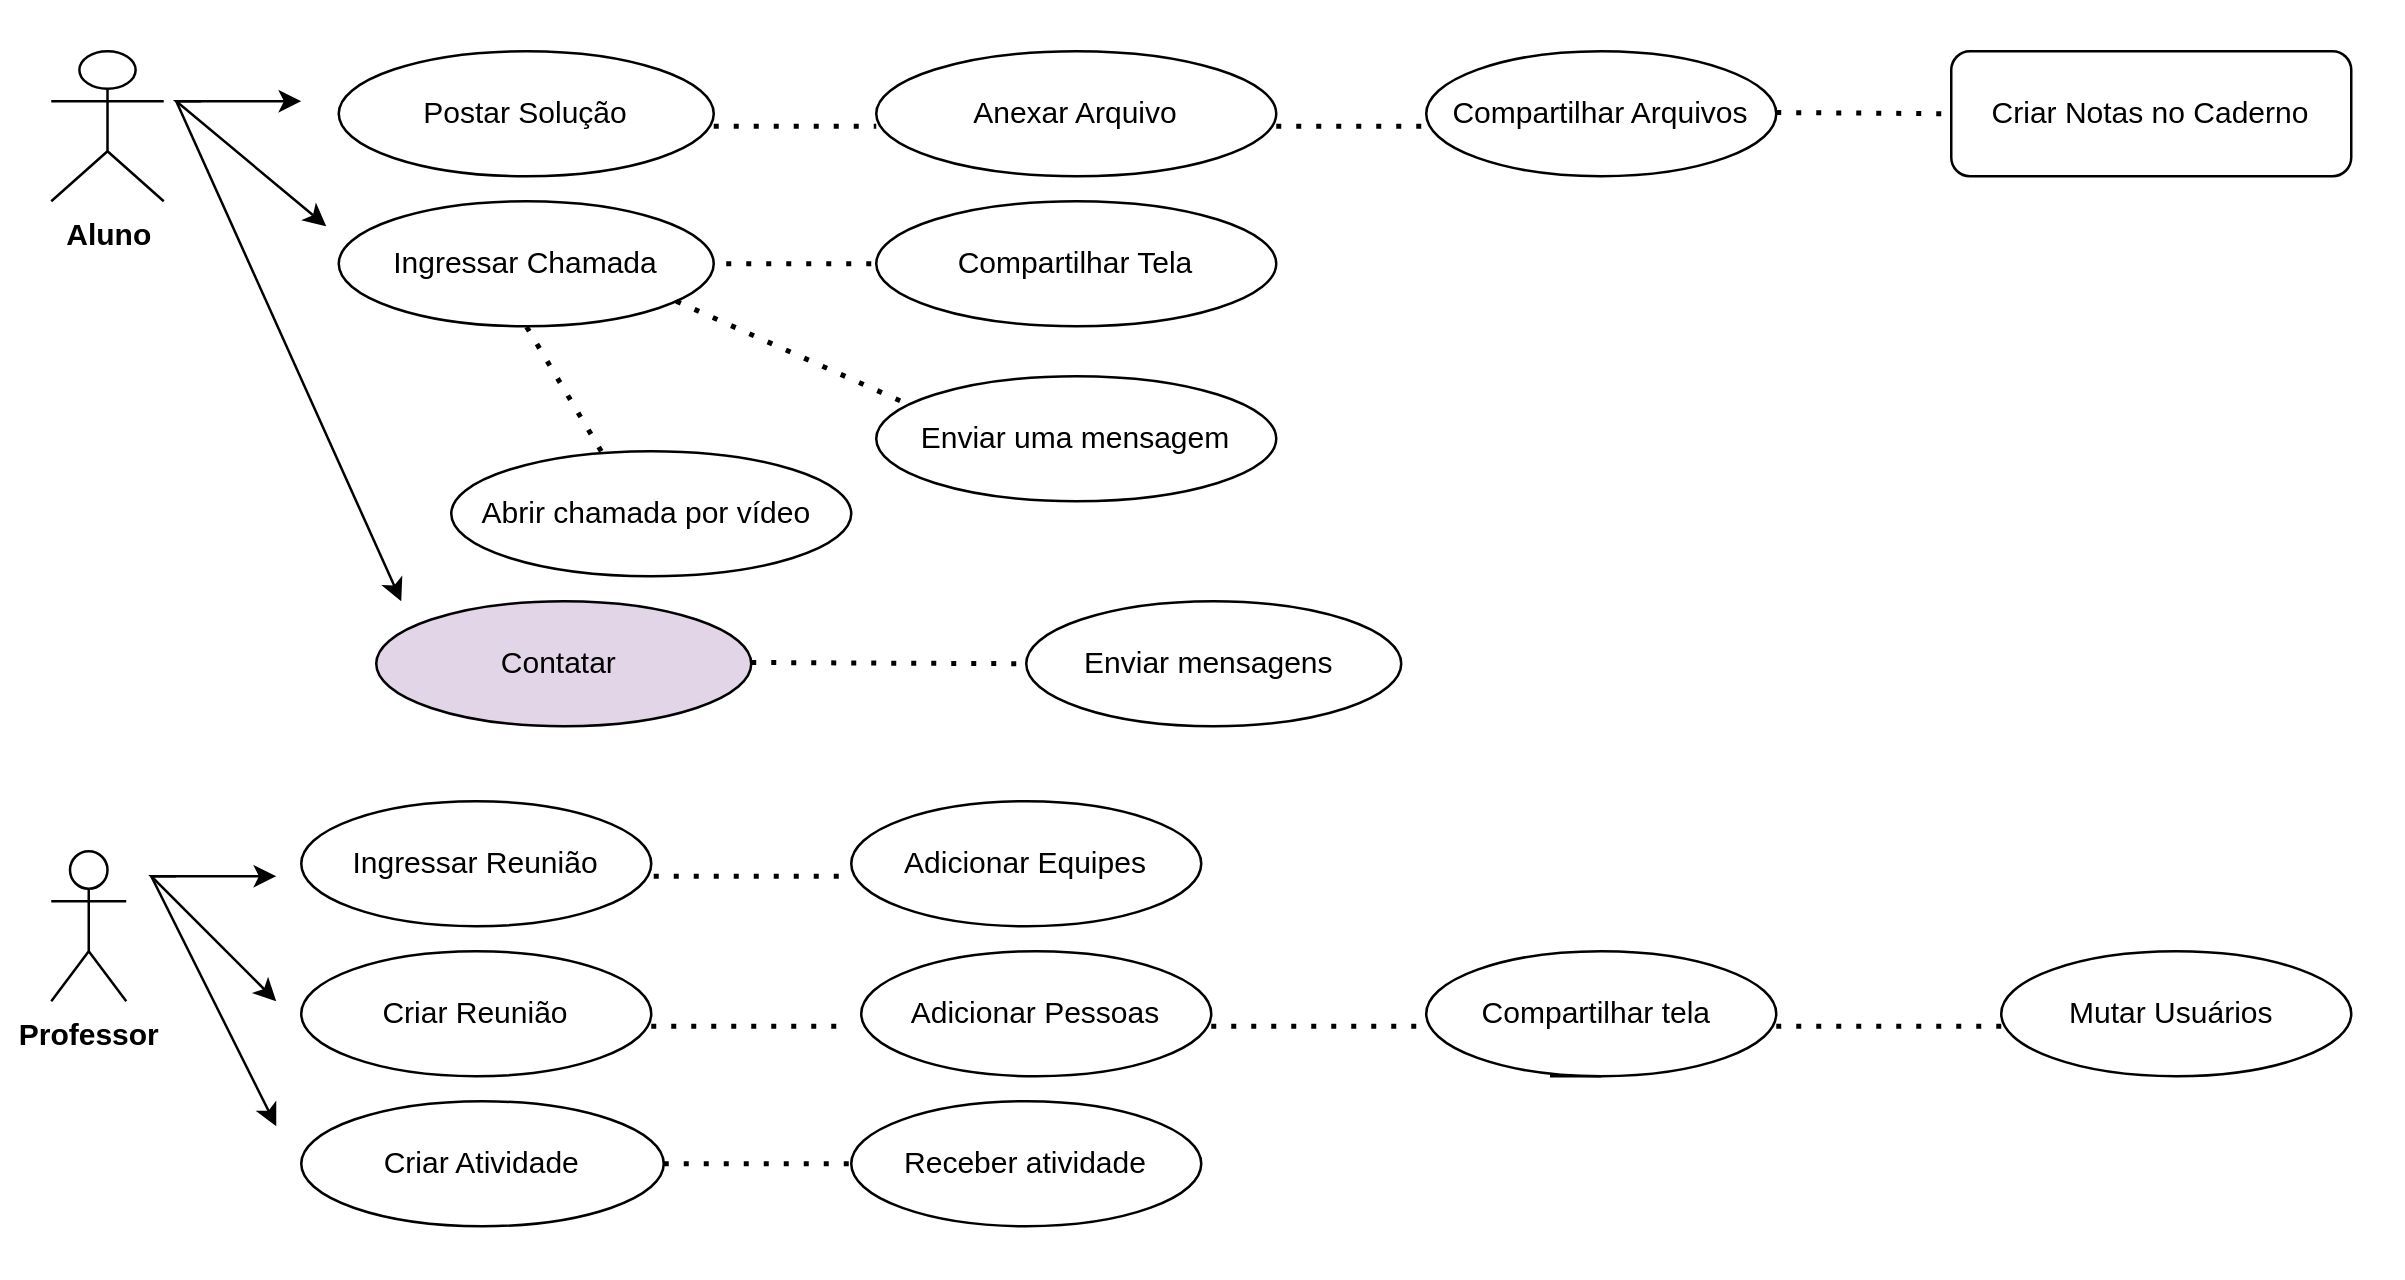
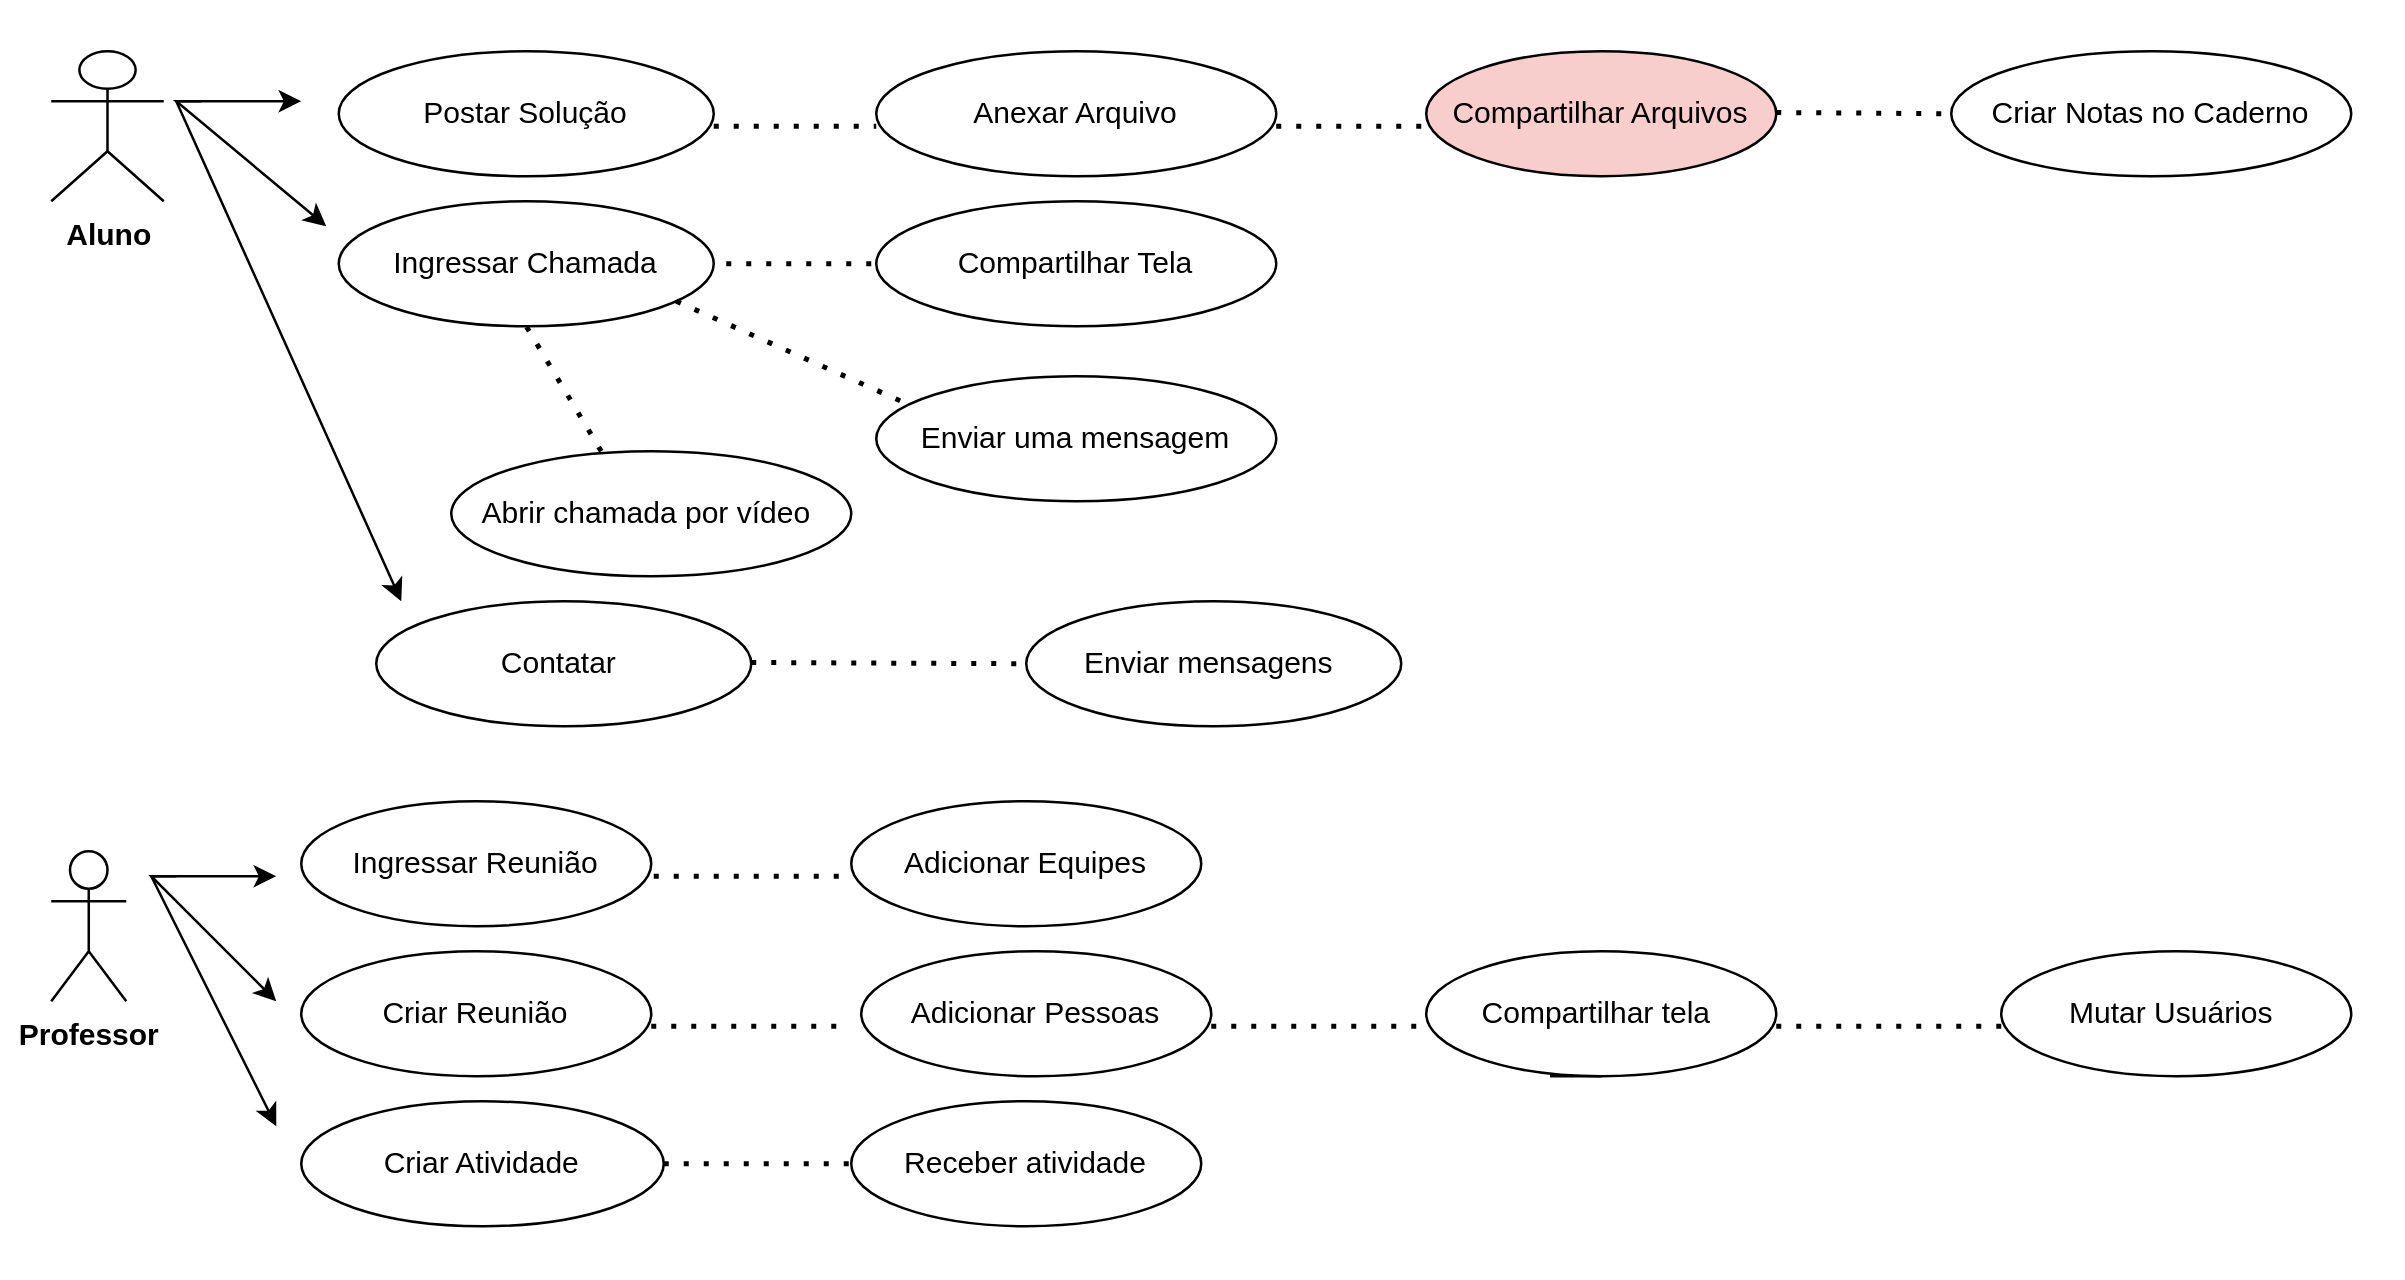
(1601, 114) -> (1601, 114)
(2151, 114) -> (2151, 114)
(564, 664) -> (564, 664)
